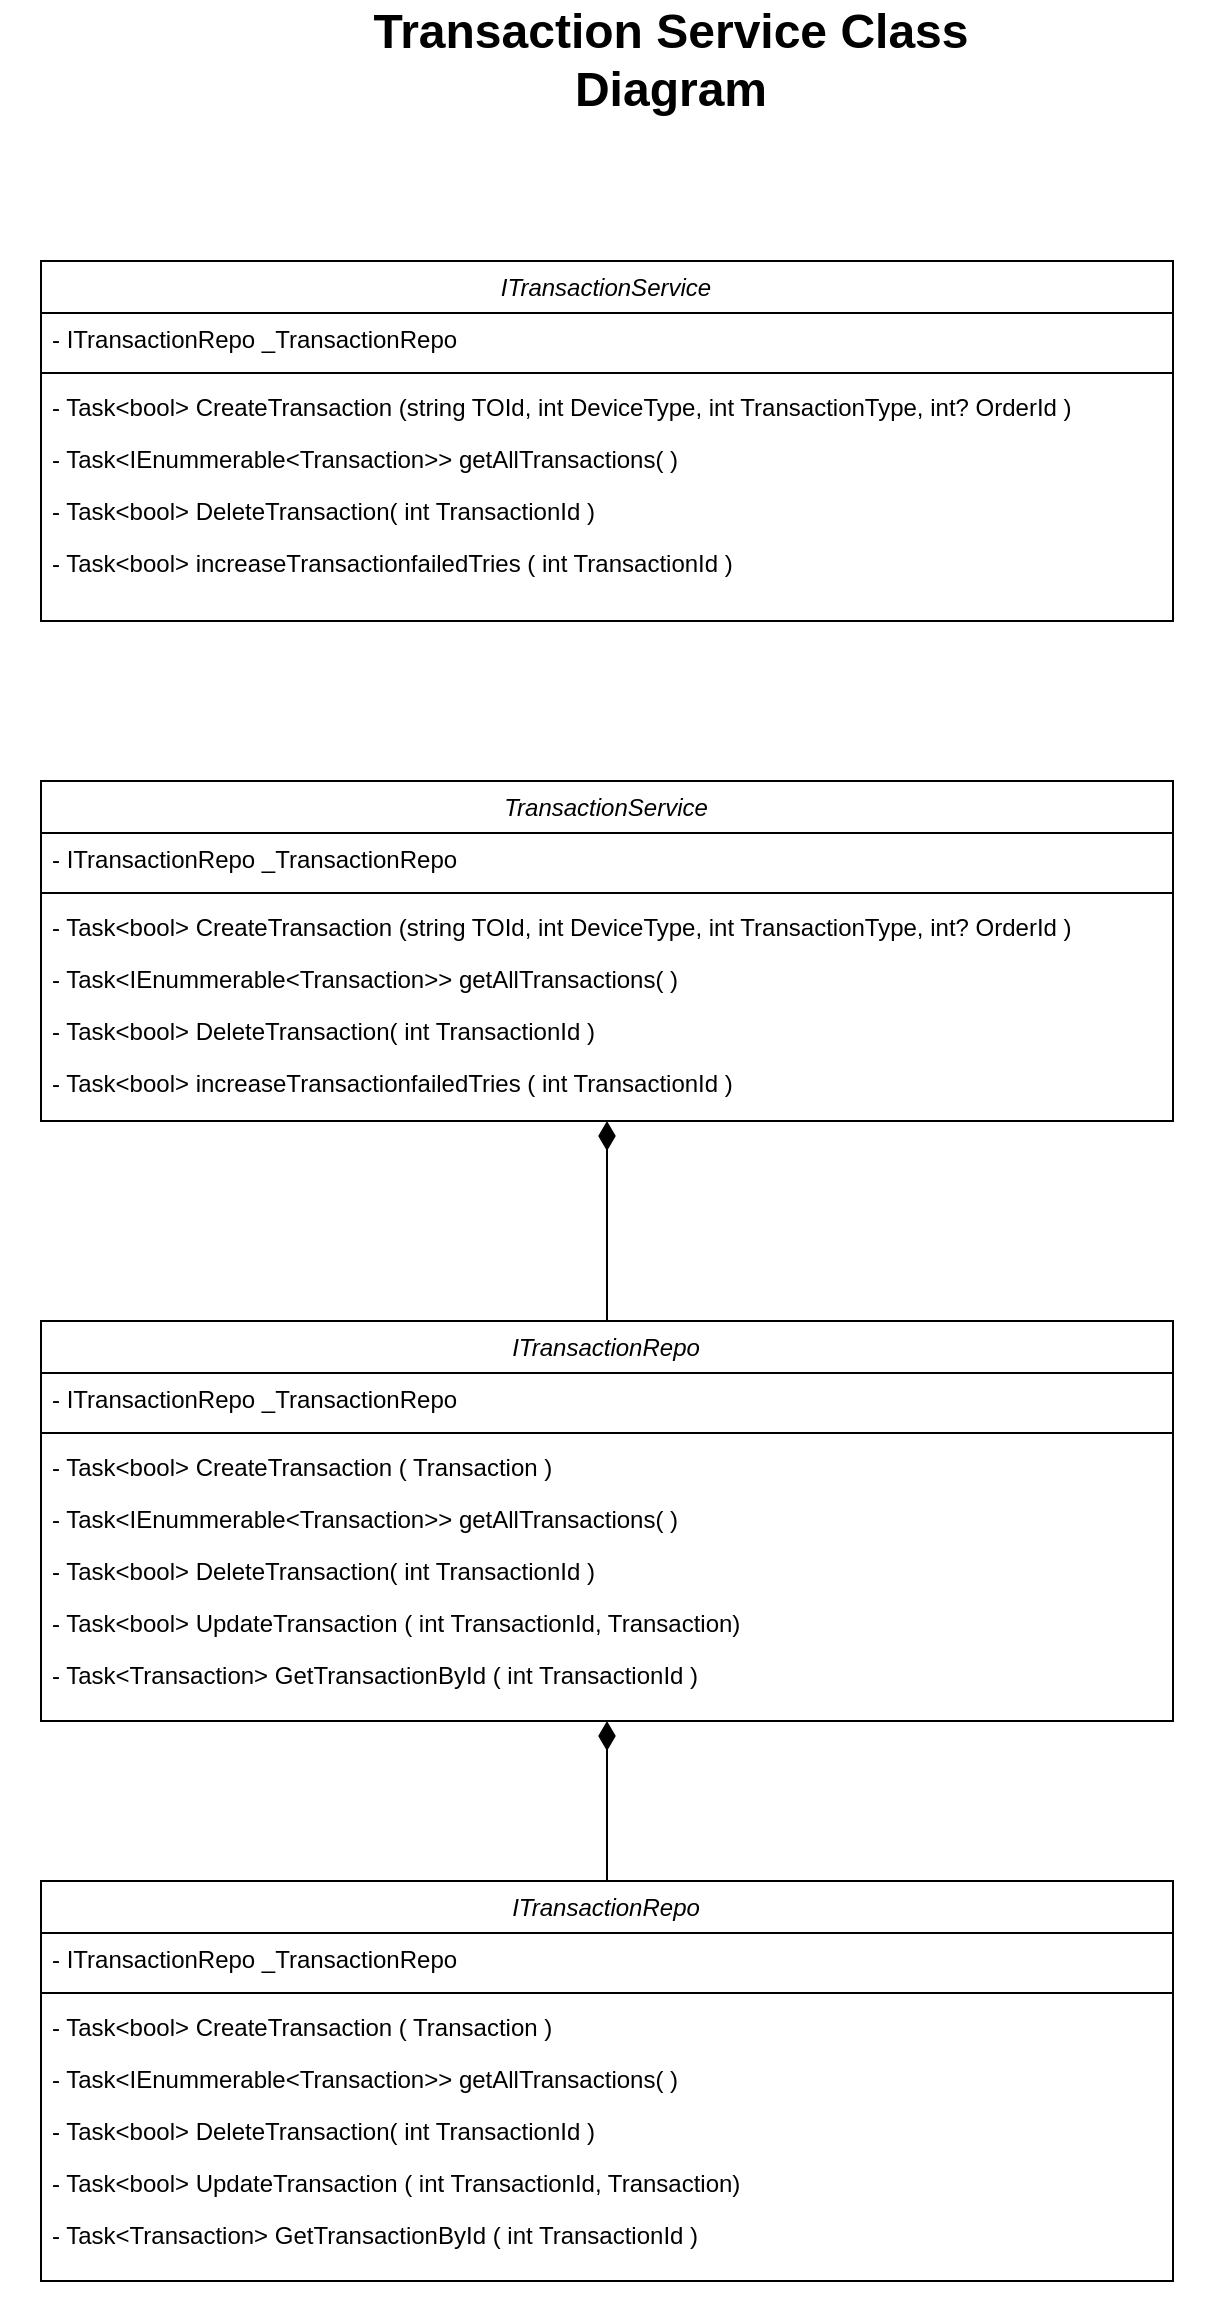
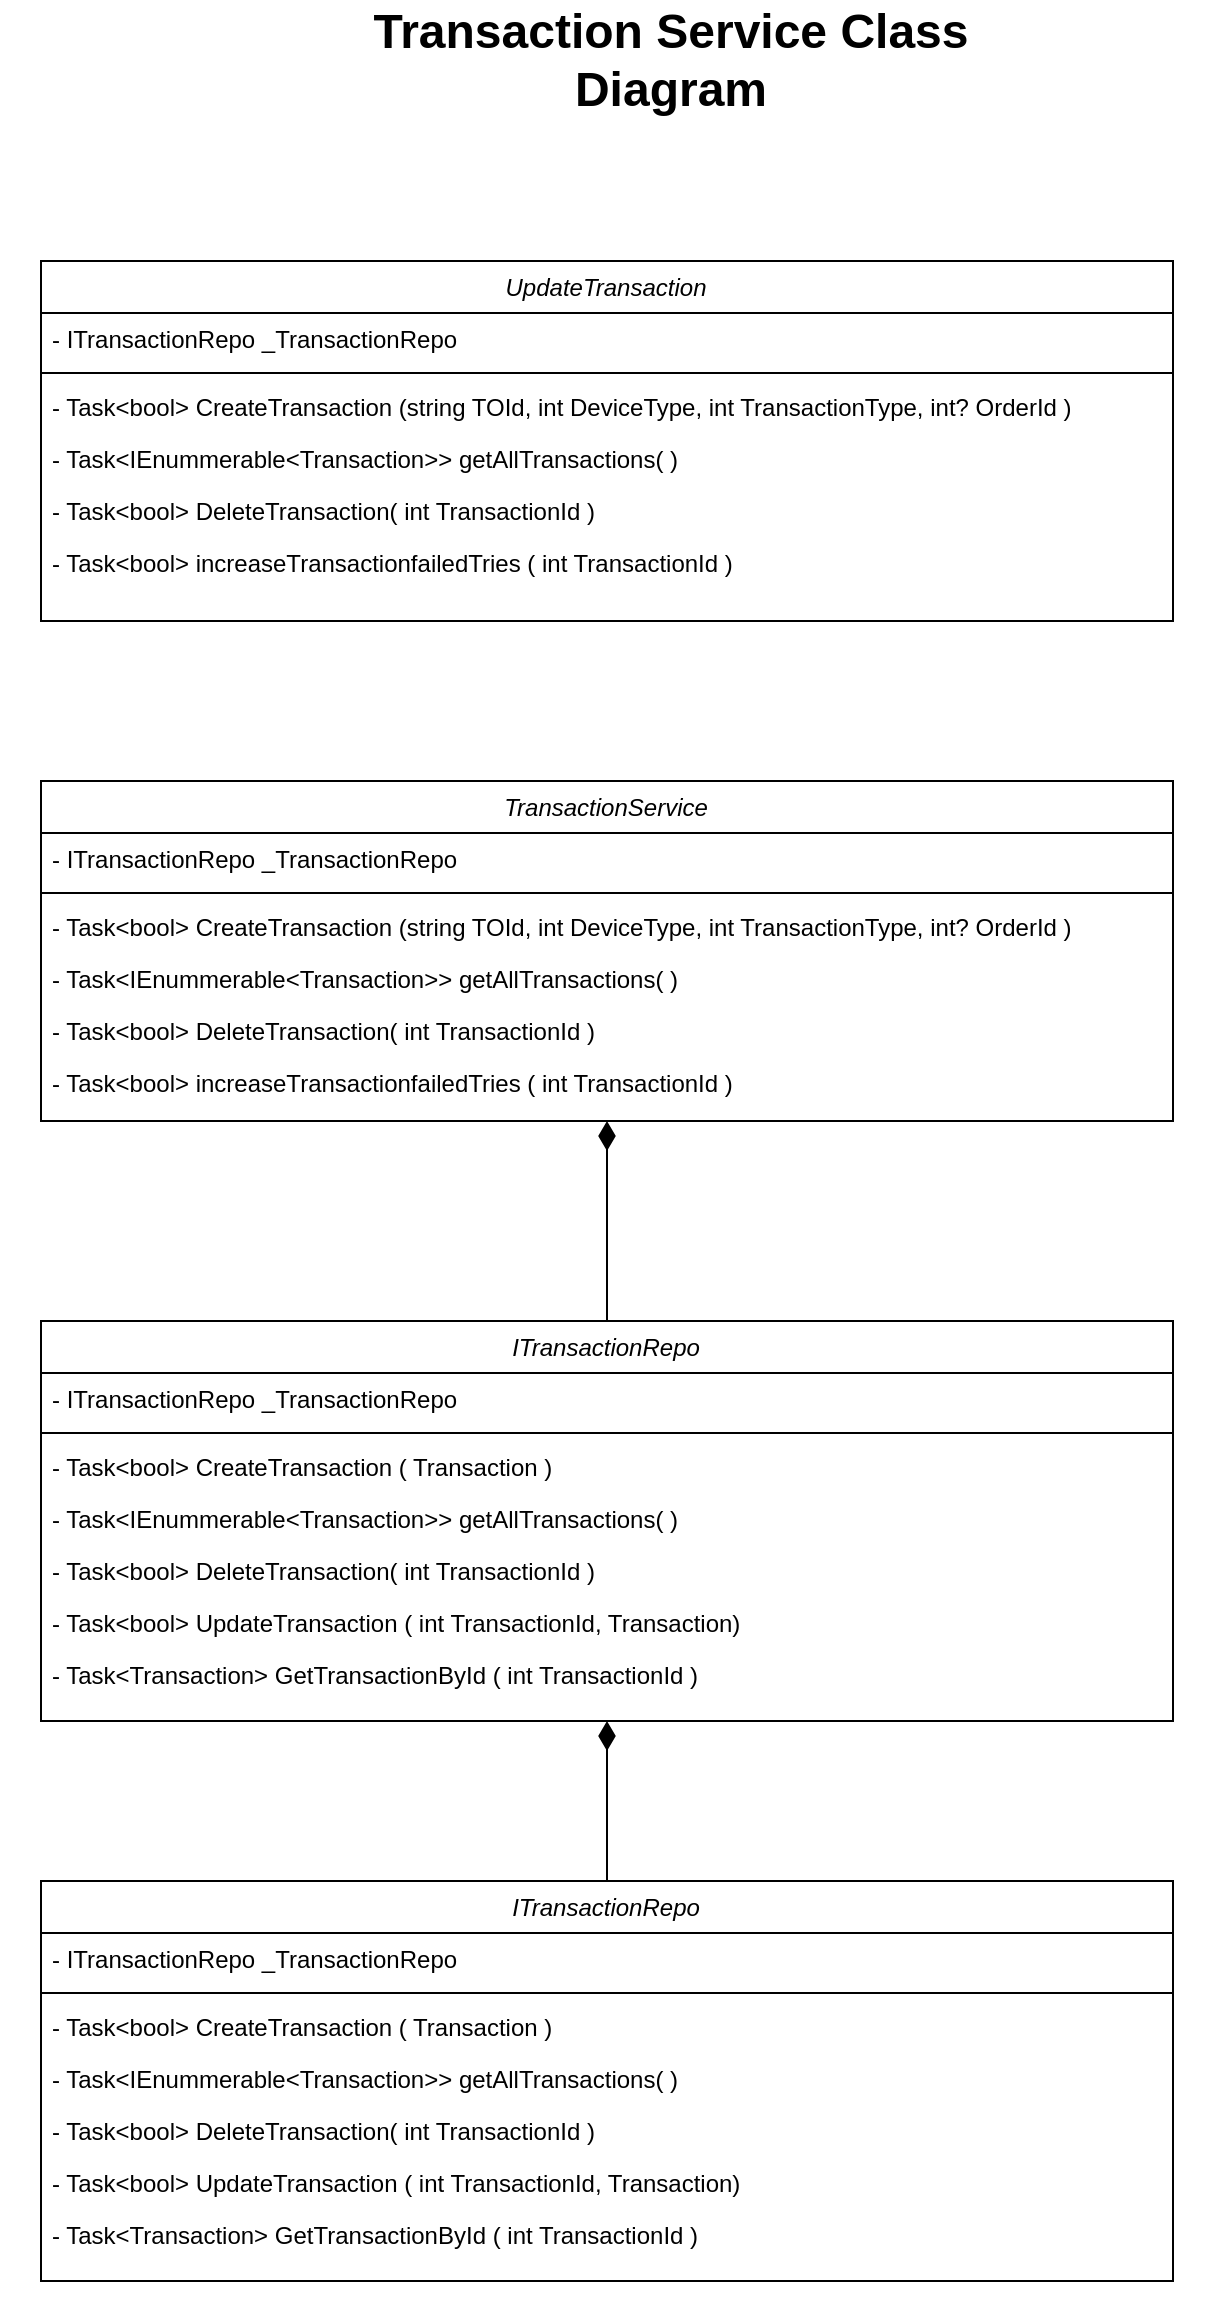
(606, 288) -> (606, 288)
